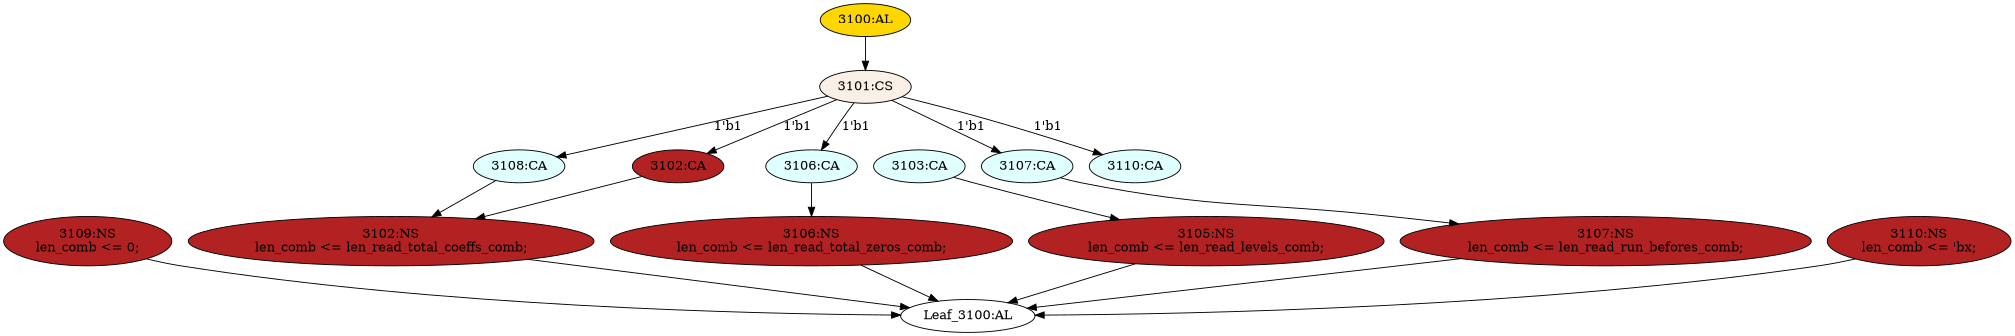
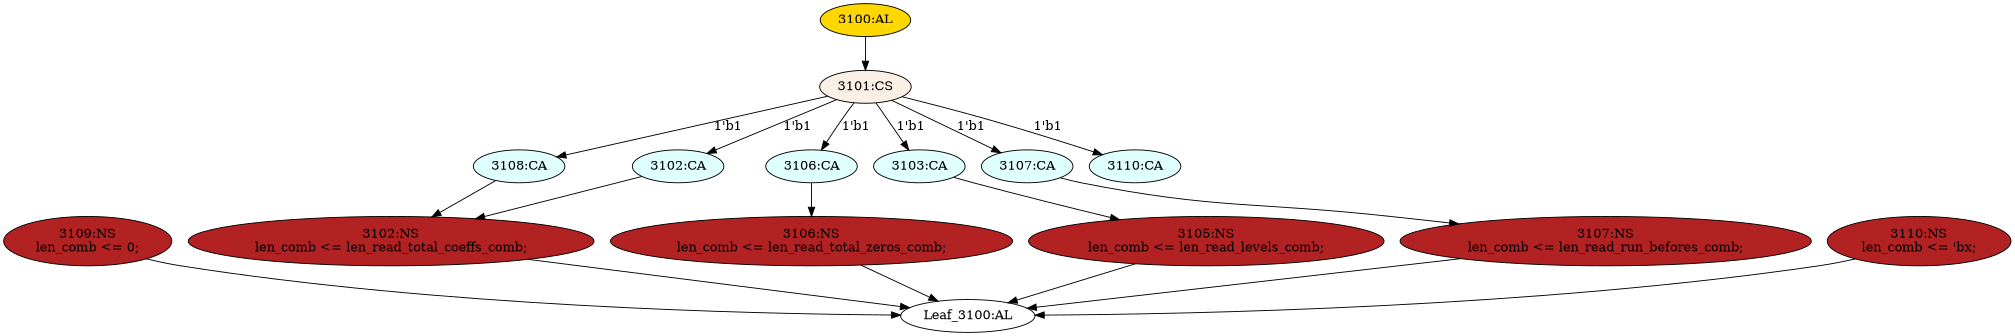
none -> (890, 123)
(678, 166) -> (678, 166)
